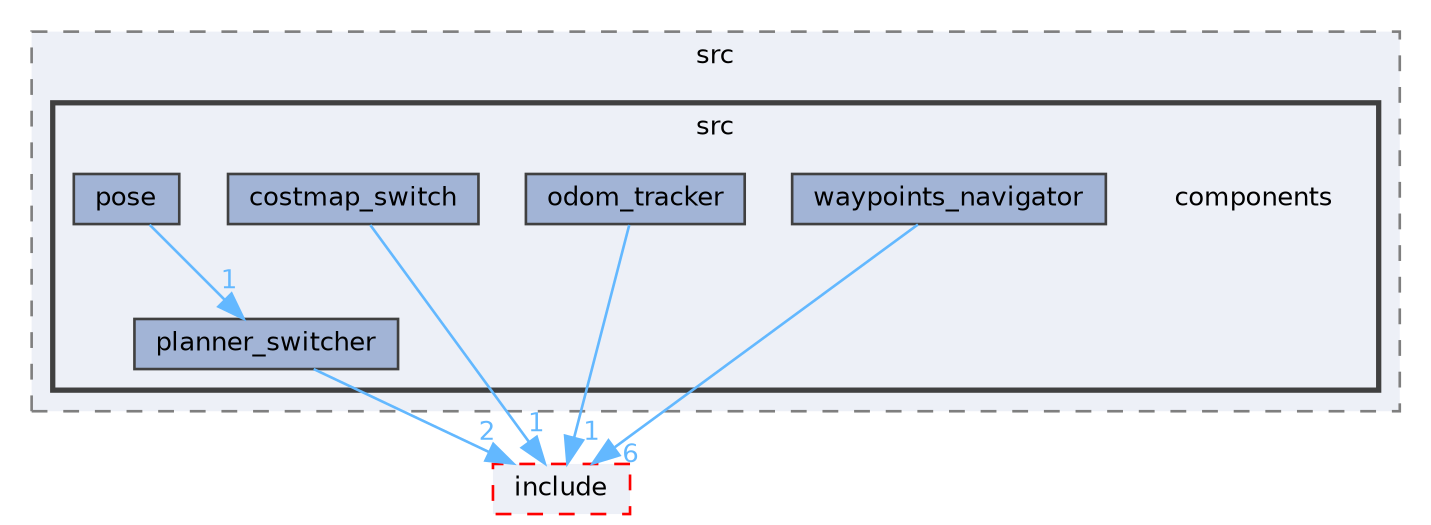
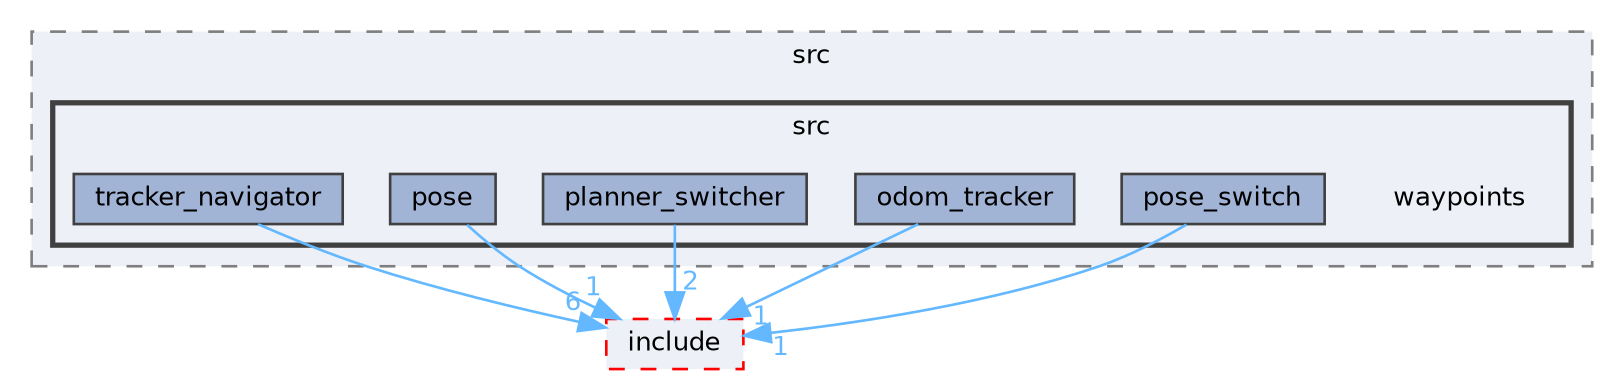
(353, 199) -> (1223, 199)
(949, 199) -> (208, 199)
(1255, 199) -> (1460, 199)
(187, 262) -> (548, 283)
